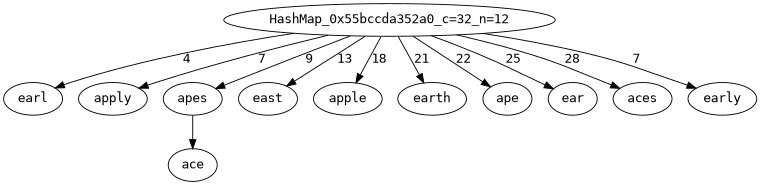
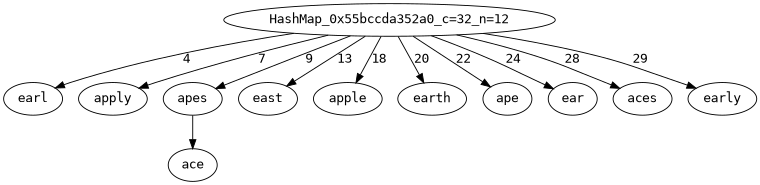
(422, 59) -> (422, 59)
(513, 59) -> (513, 59)
(637, 59) -> (640, 59)
